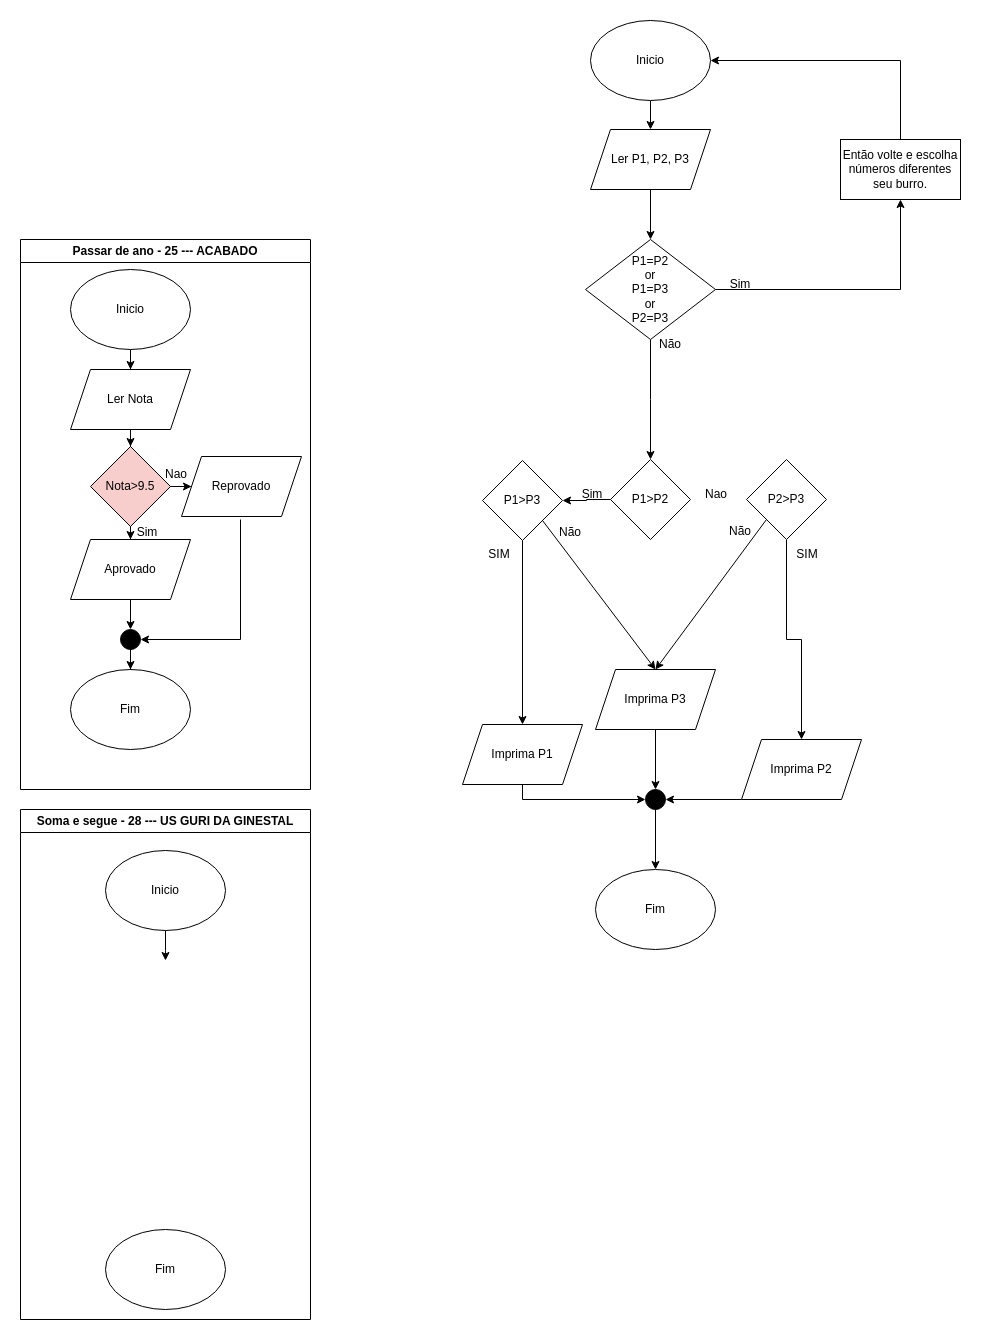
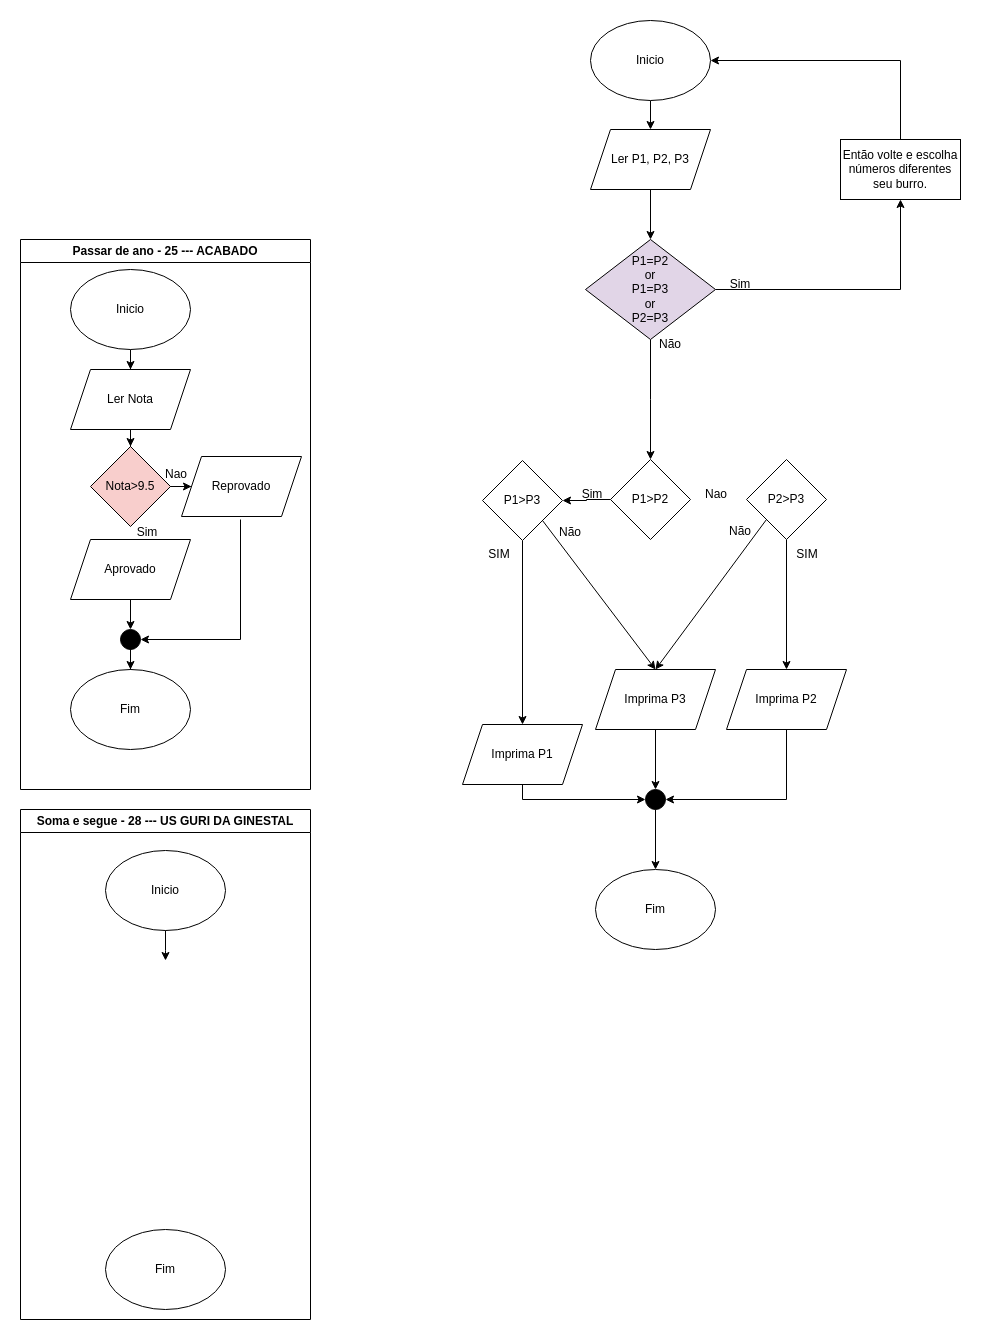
(651, 290) -> (651, 290)
(131, 534) -> none
(802, 770) -> (787, 700)
